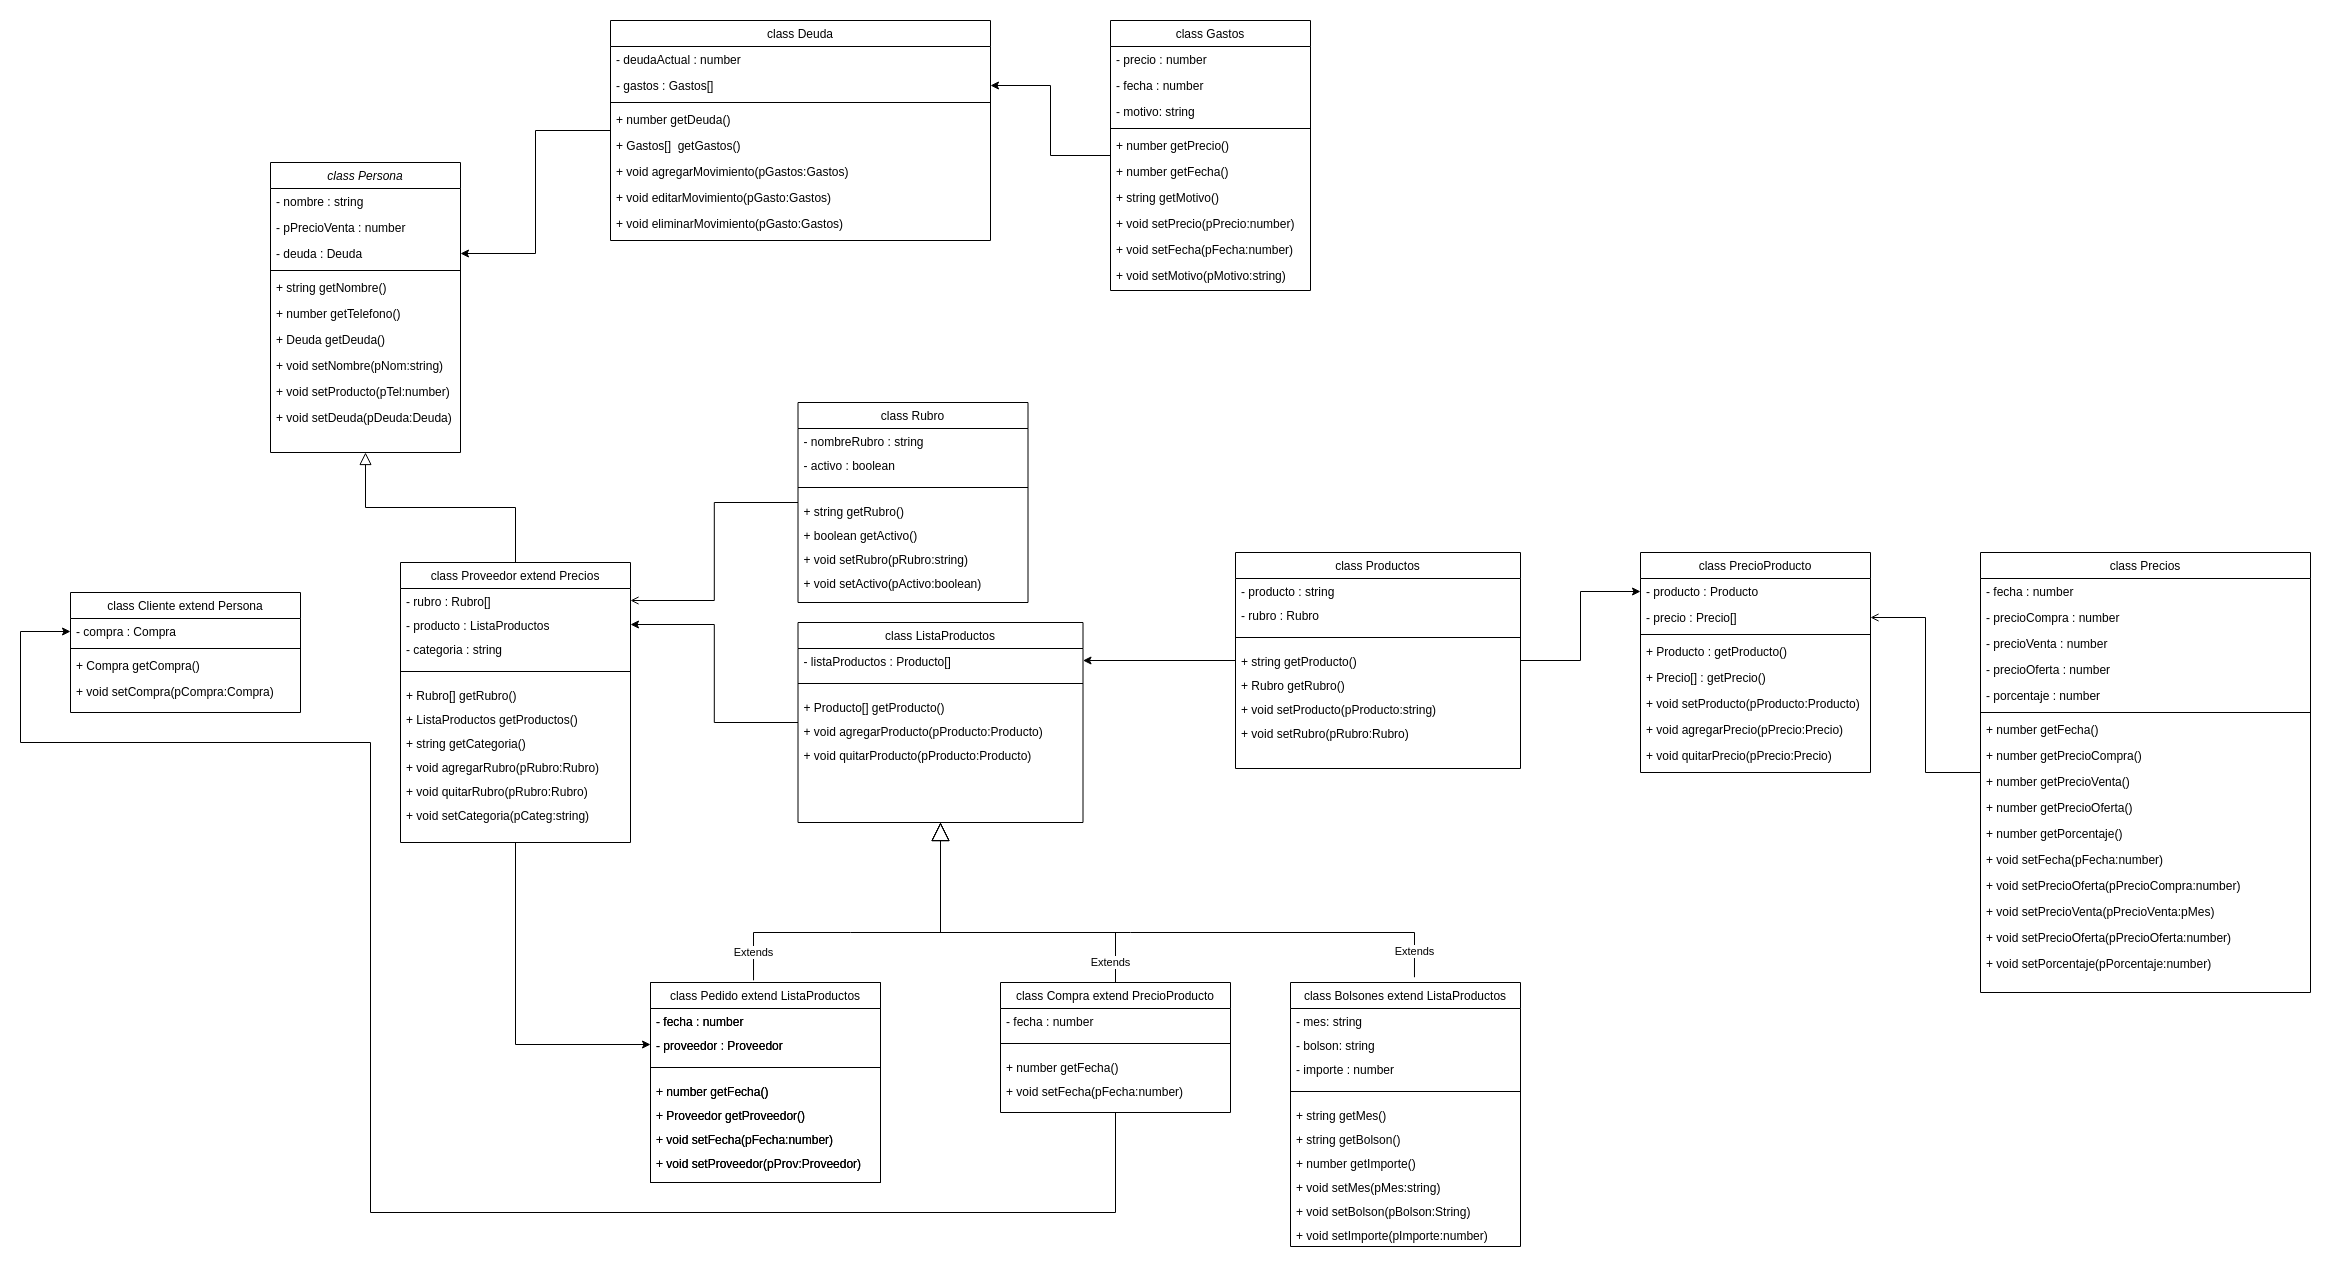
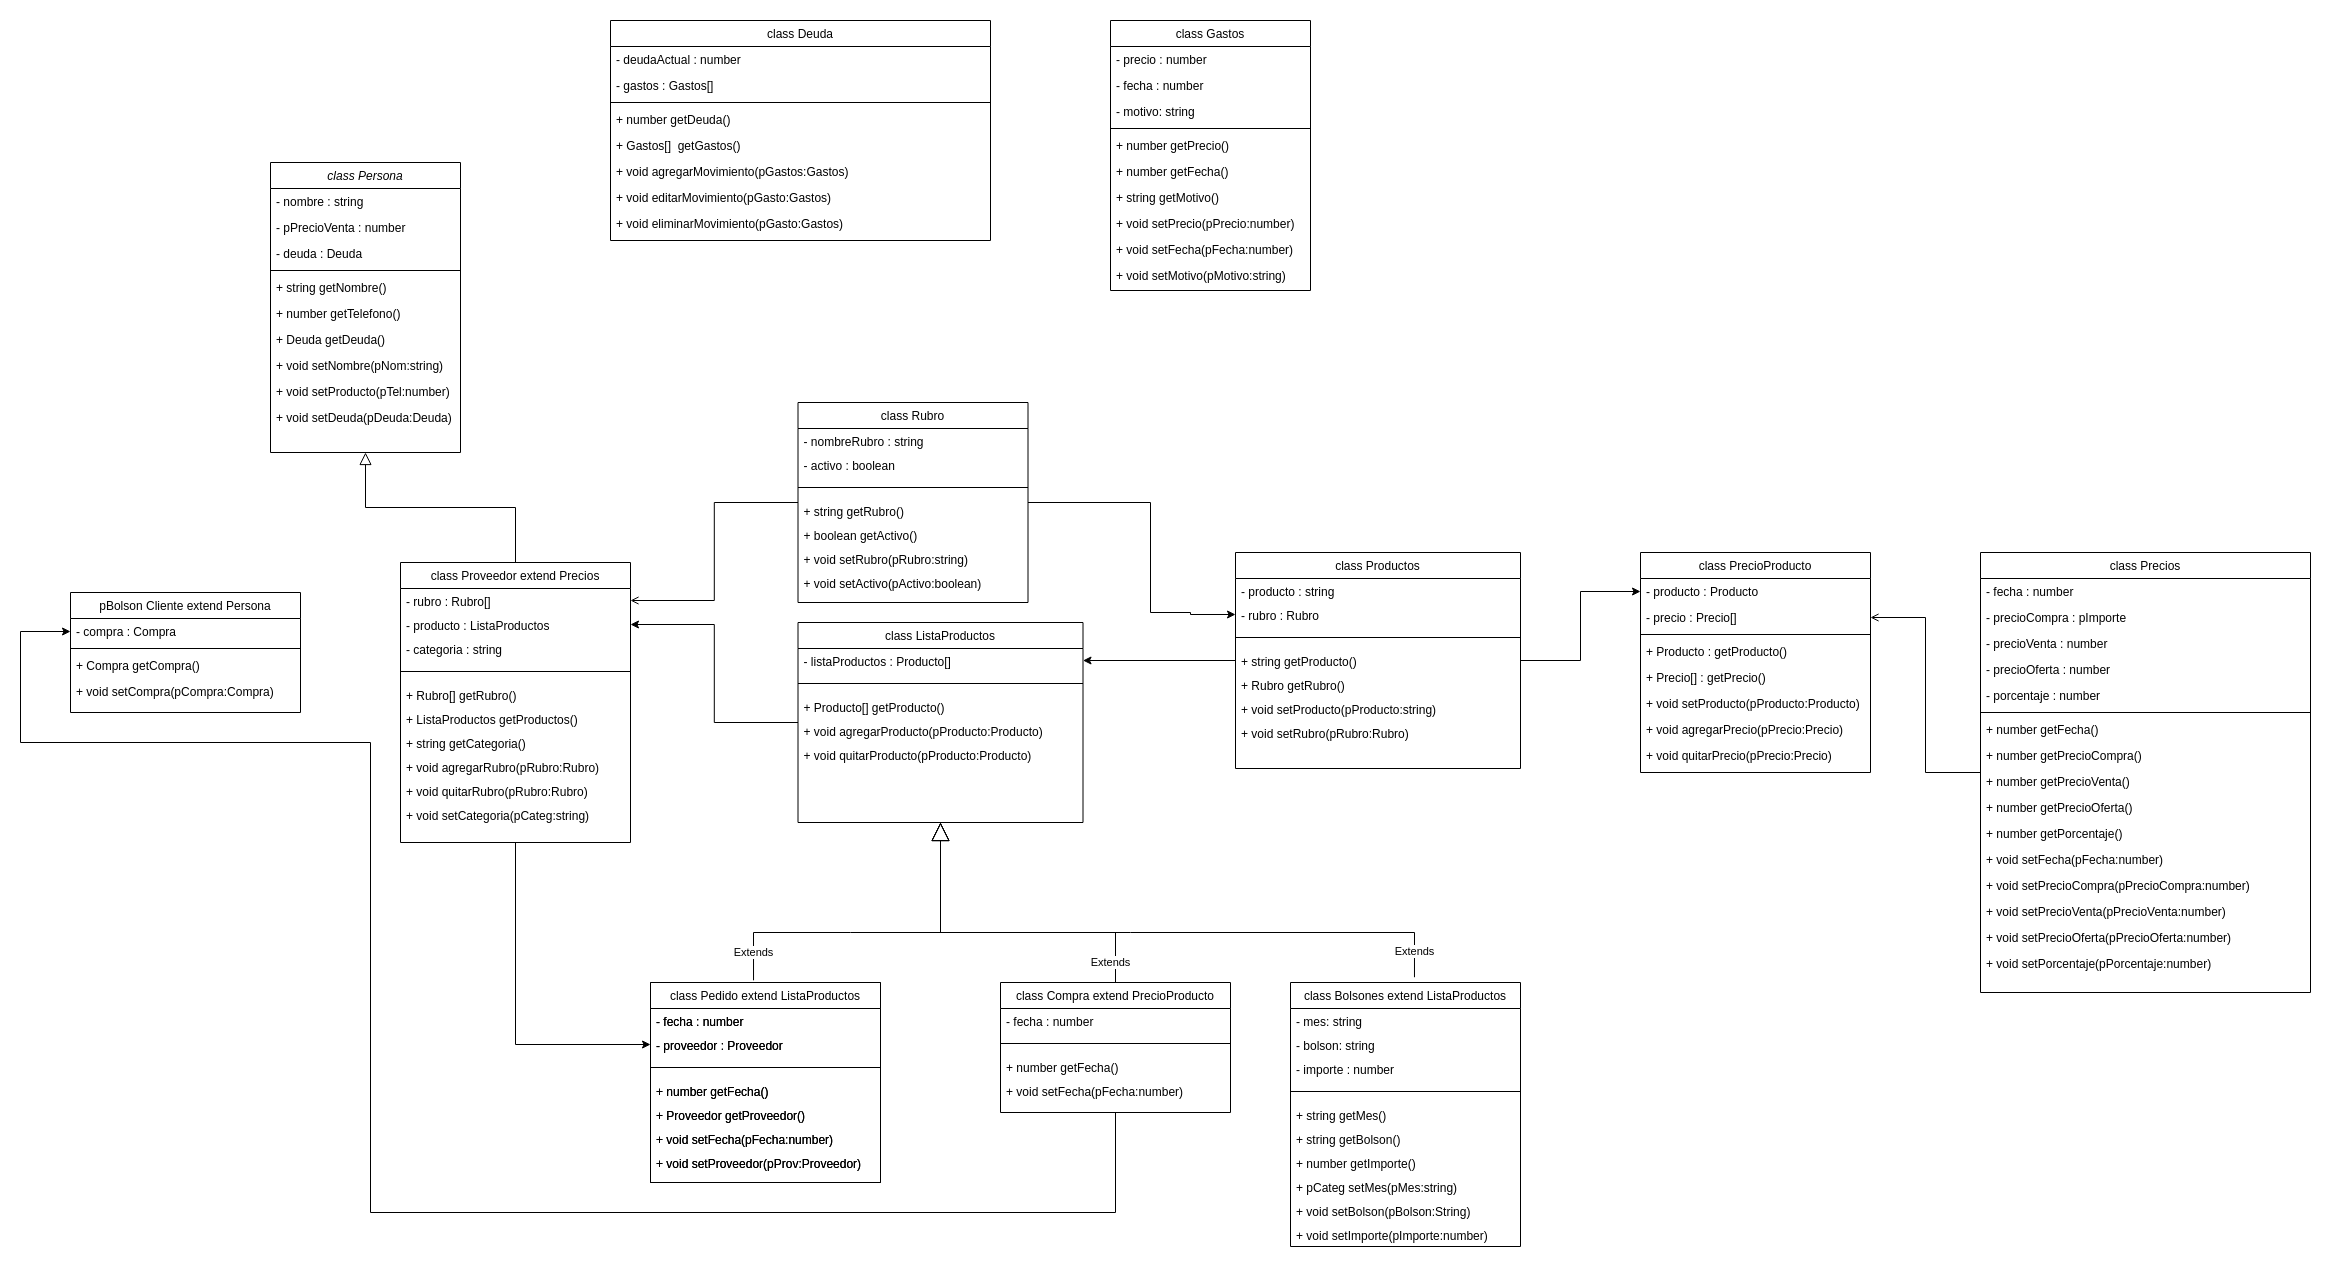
(1051, 124) -> none
(536, 190) -> none
none -> (1151, 538)
(185, 606) -> (185, 606)
(2055, 618) -> (2062, 618)
(2124, 886) -> (2124, 886)
(2111, 912) -> (2118, 912)
(1376, 1188) -> (1384, 1188)
